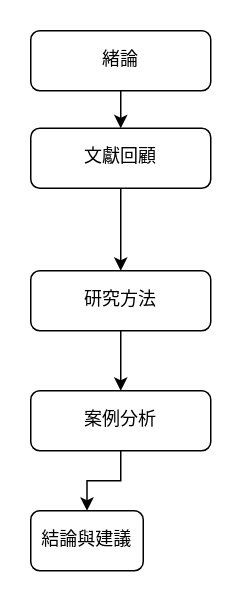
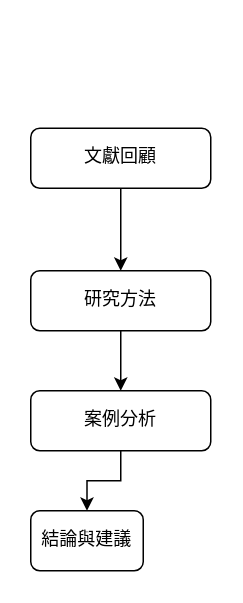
(121, 61) -> none
(121, 115) -> none
